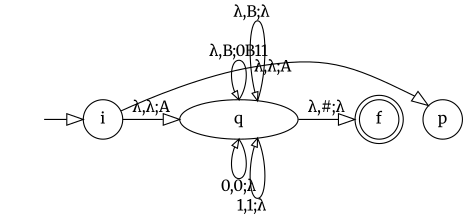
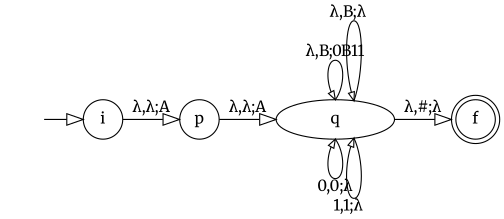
(143, 119) -> (239, 119)
